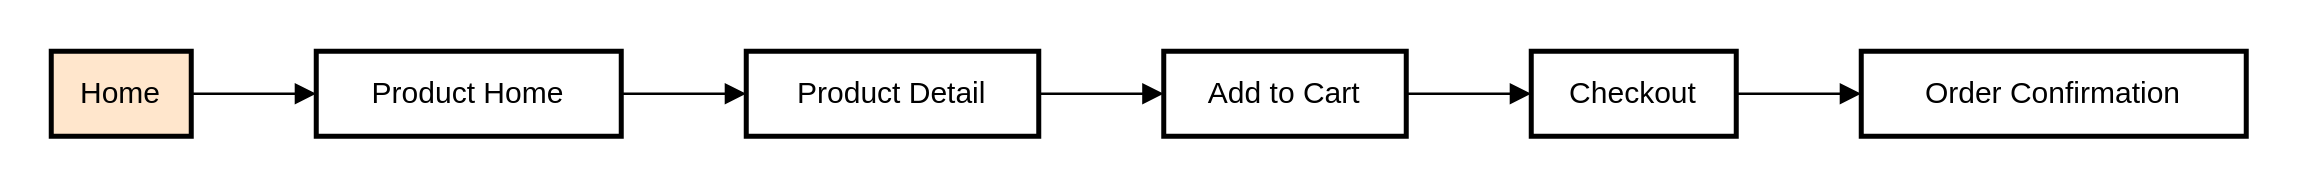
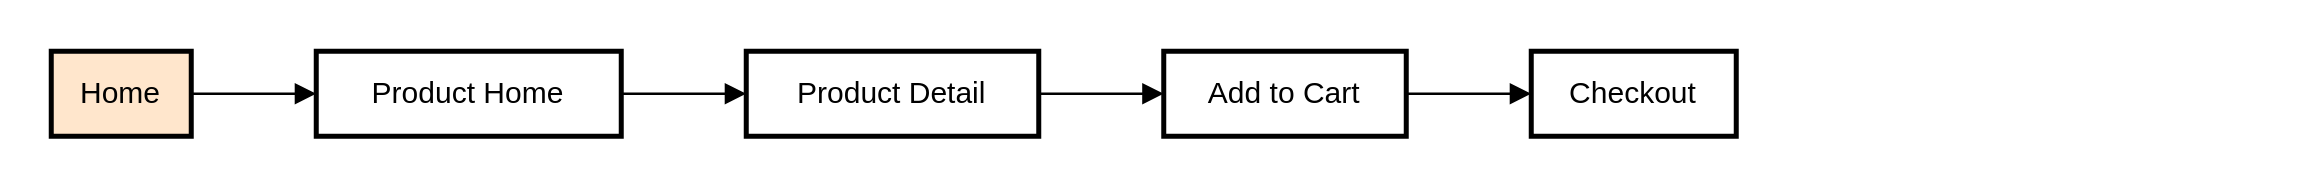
(1789, 94) -> none
(2054, 94) -> none
